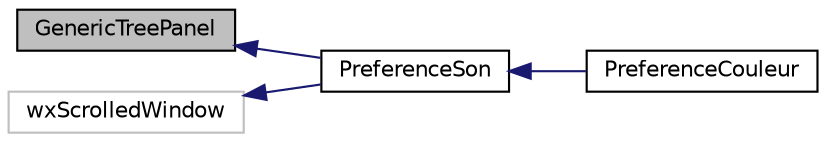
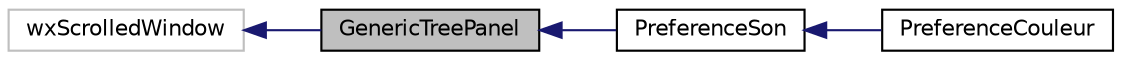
(293, 88) -> (294, 30)
